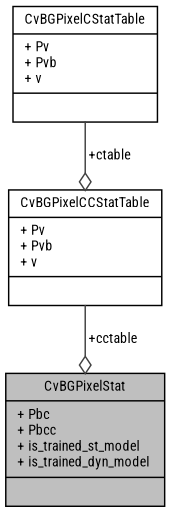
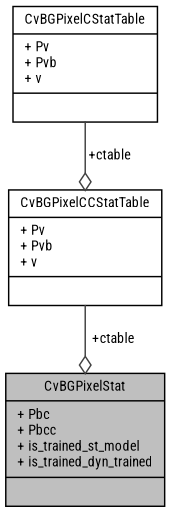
(112, 339) -> (112, 339)
(84, 462) -> (85, 462)
